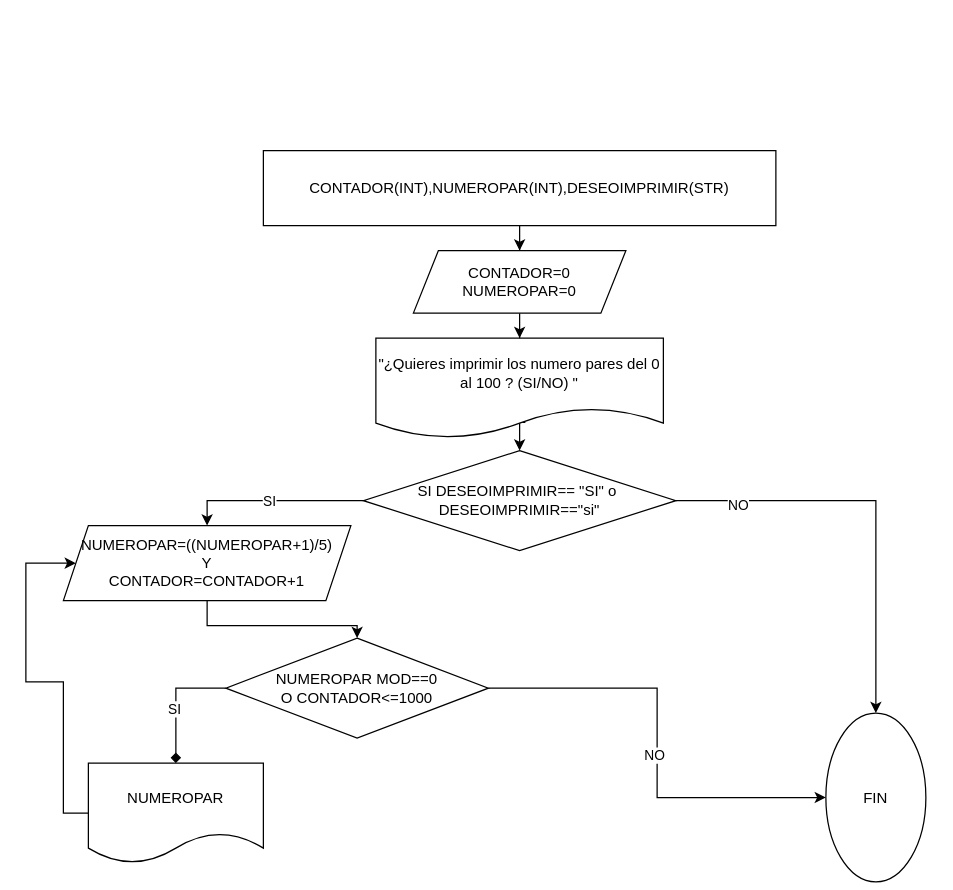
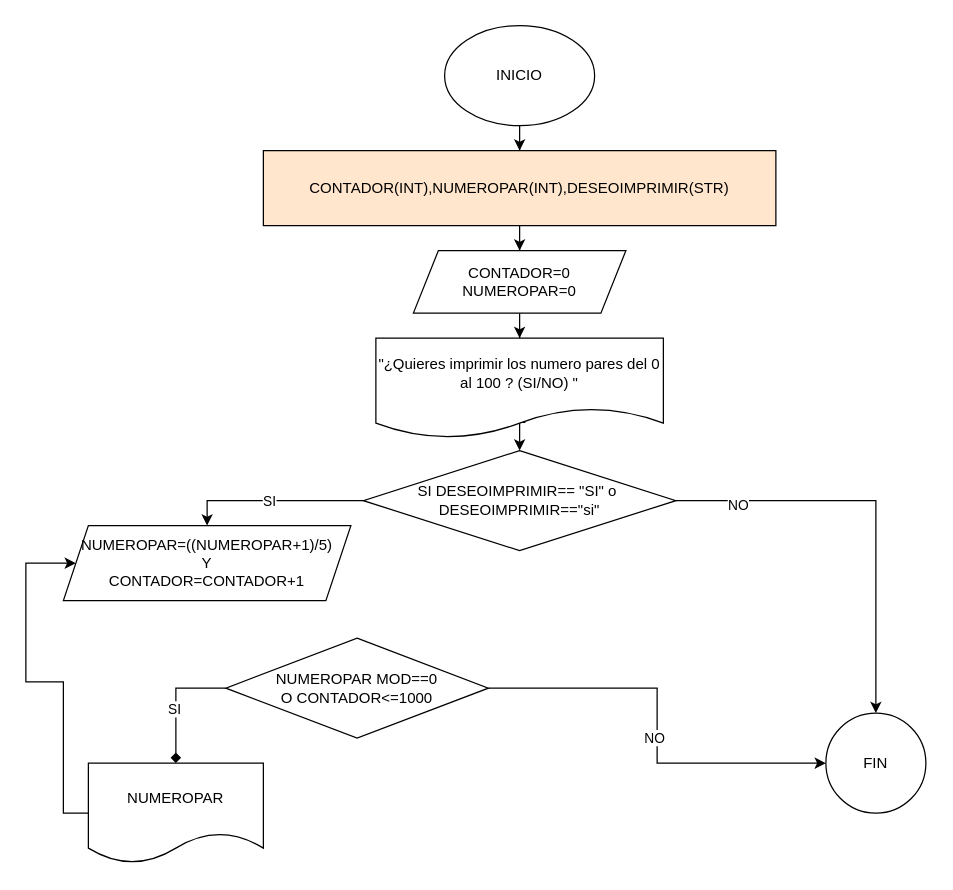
none -> (519, 76)
none -> (519, 143)
(519, 188) -> (519, 188)
(271, 626) -> none
(876, 798) -> (876, 763)
